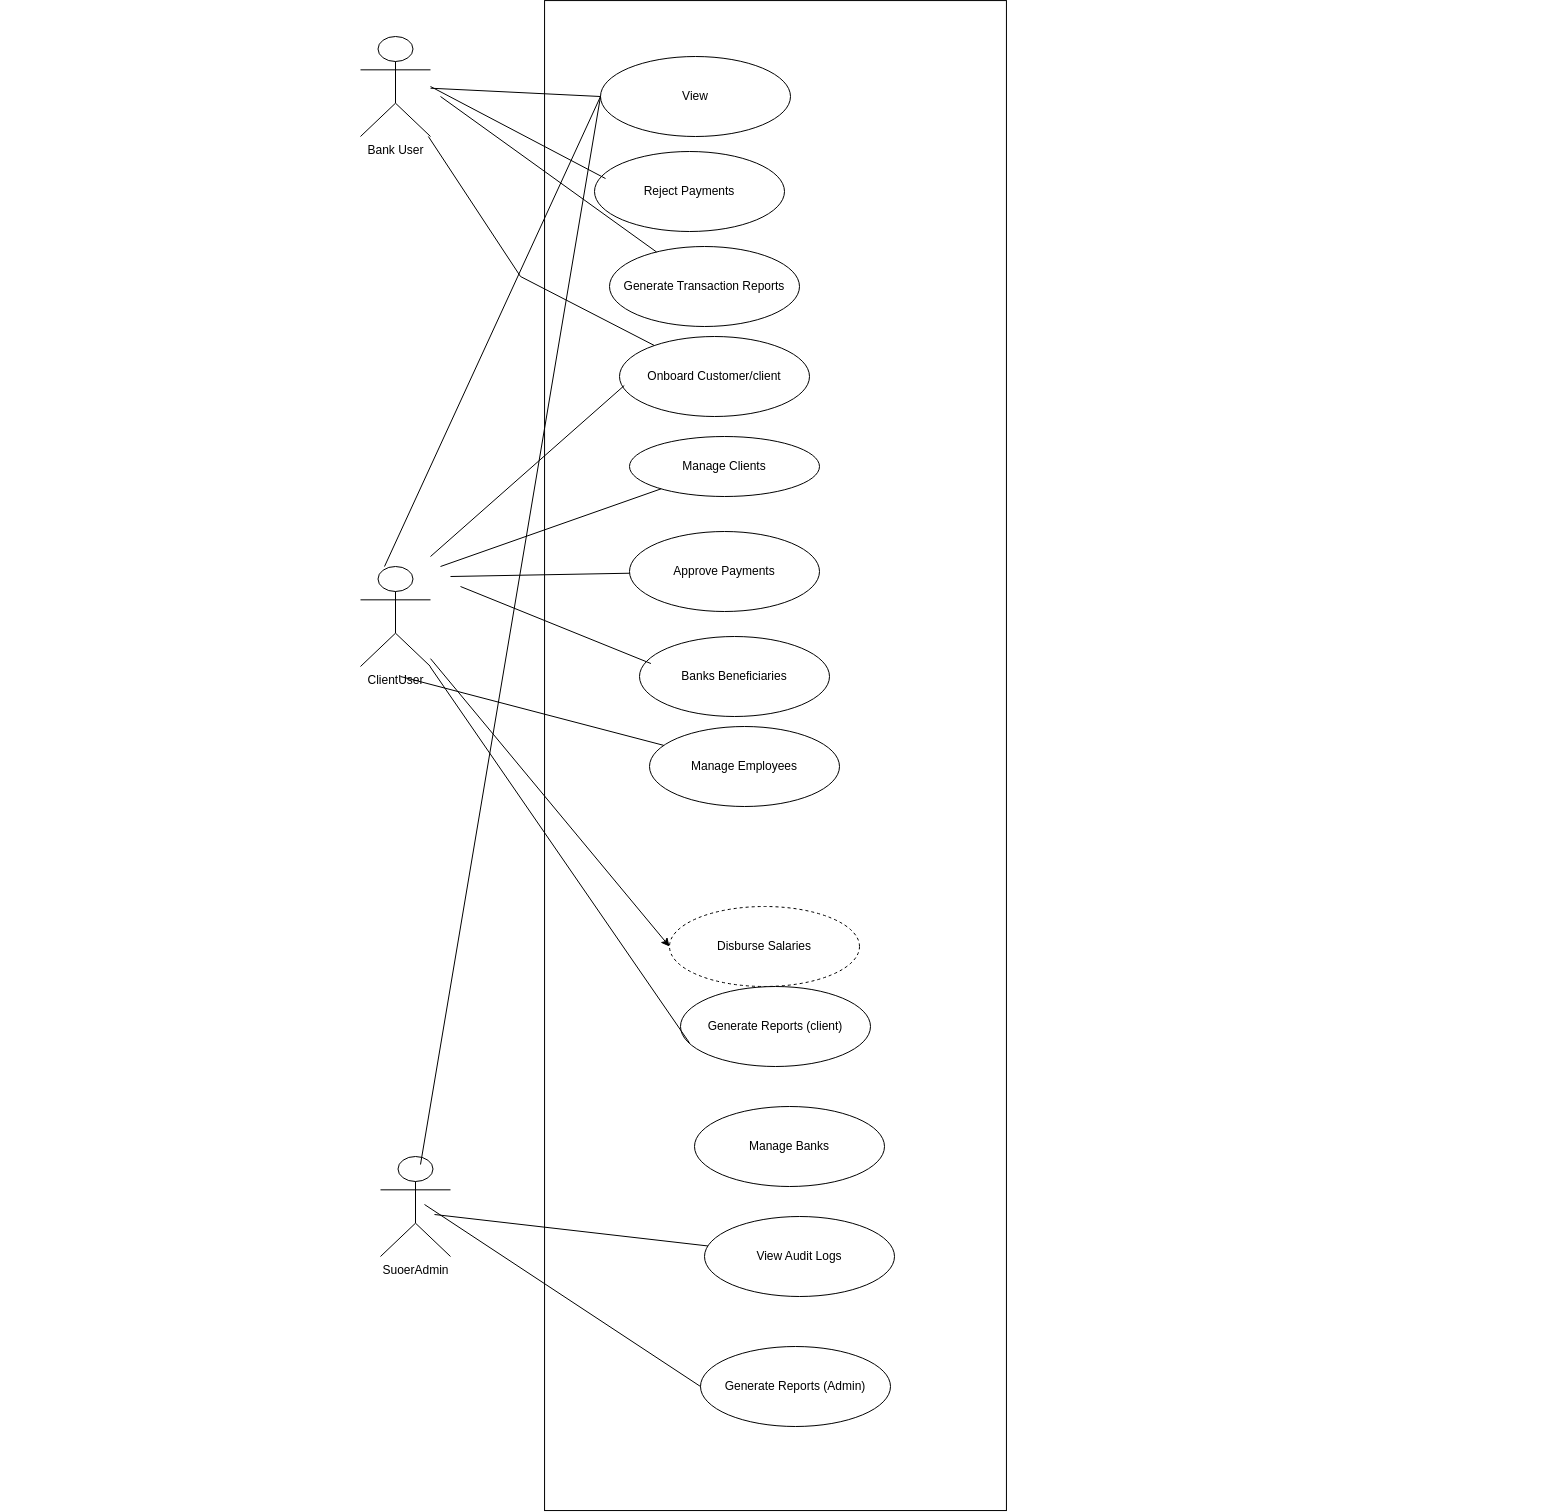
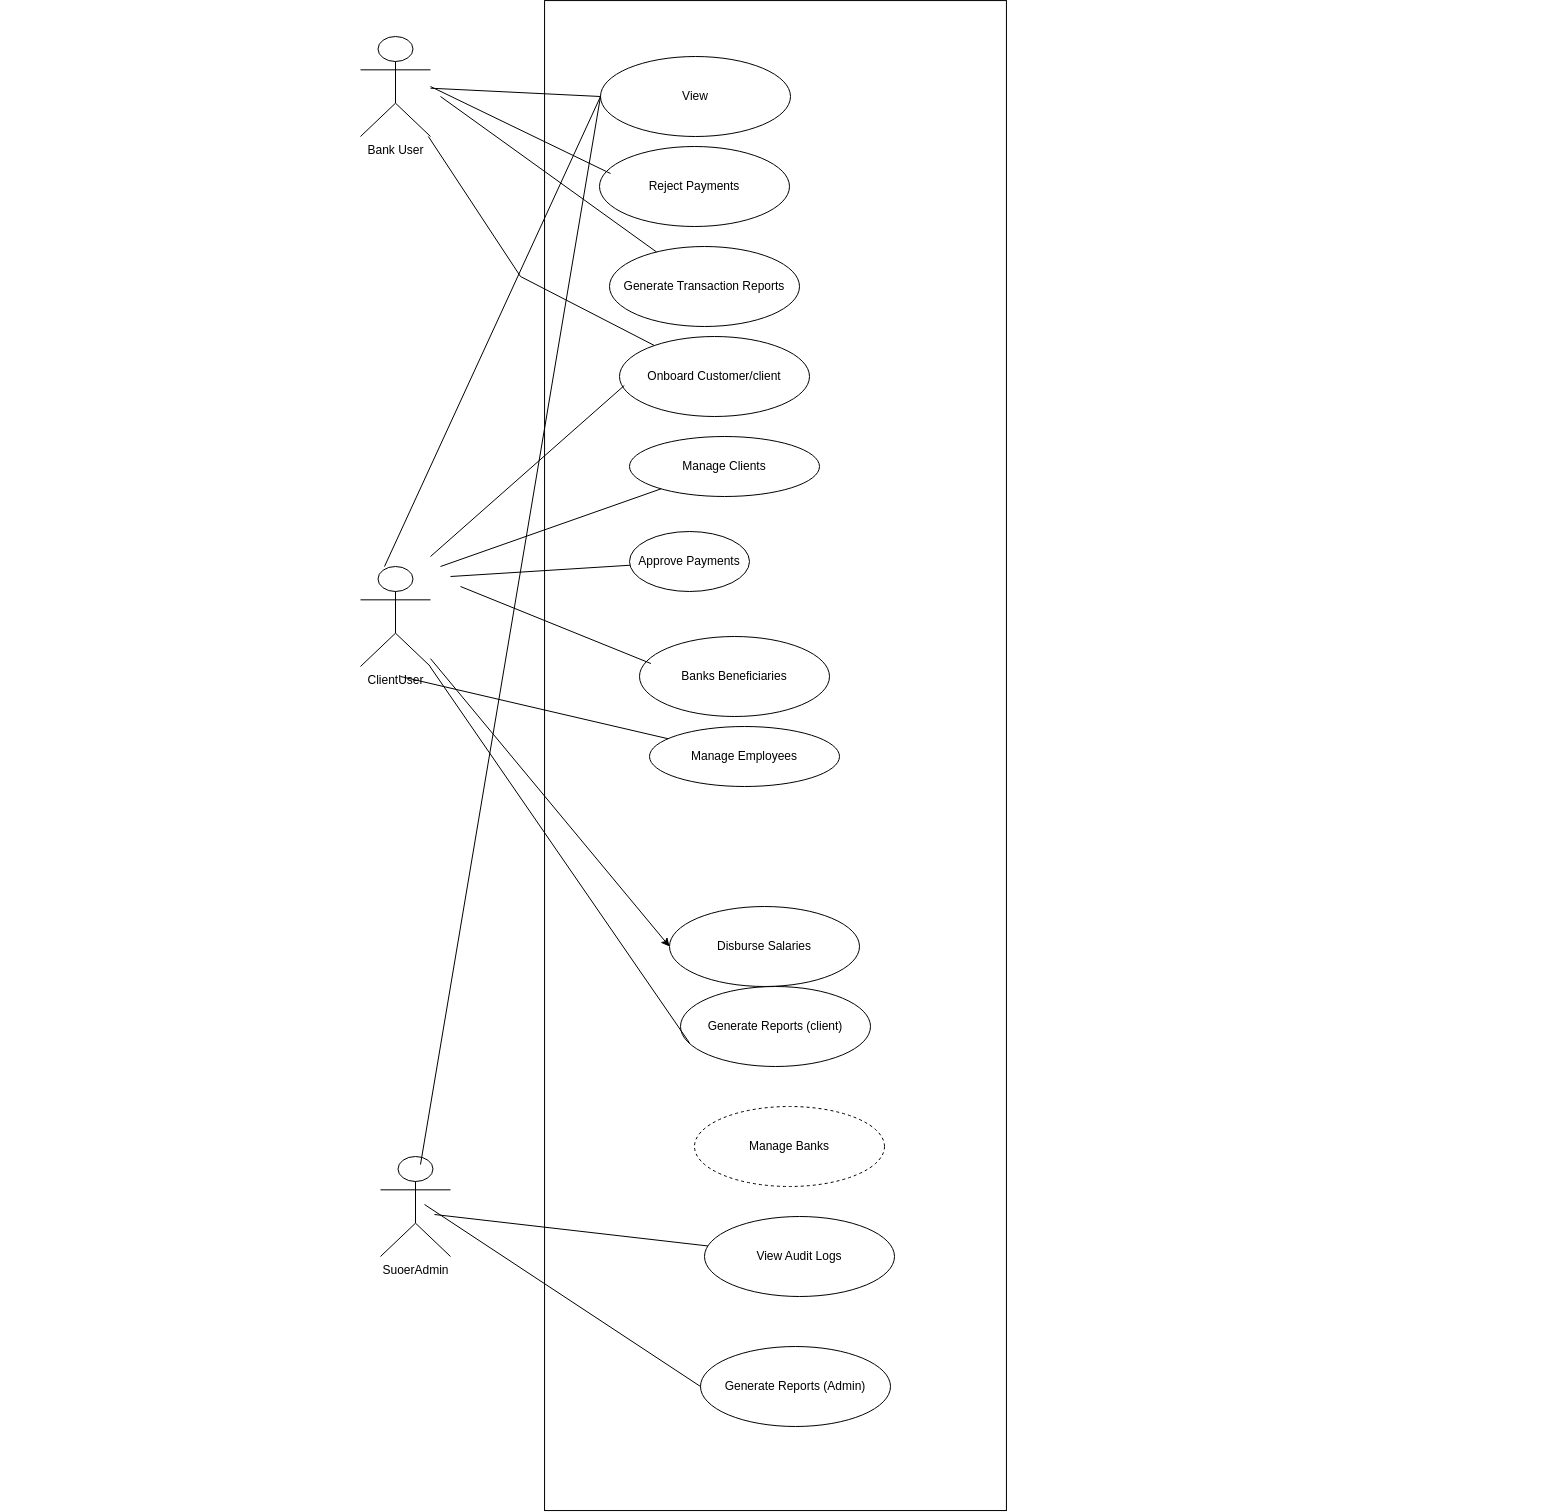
(690, 192) -> (695, 187)
(725, 572) -> (690, 562)
(745, 767) -> (745, 757)
(765, 947) -> (765, 947)
(790, 1147) -> (790, 1147)
